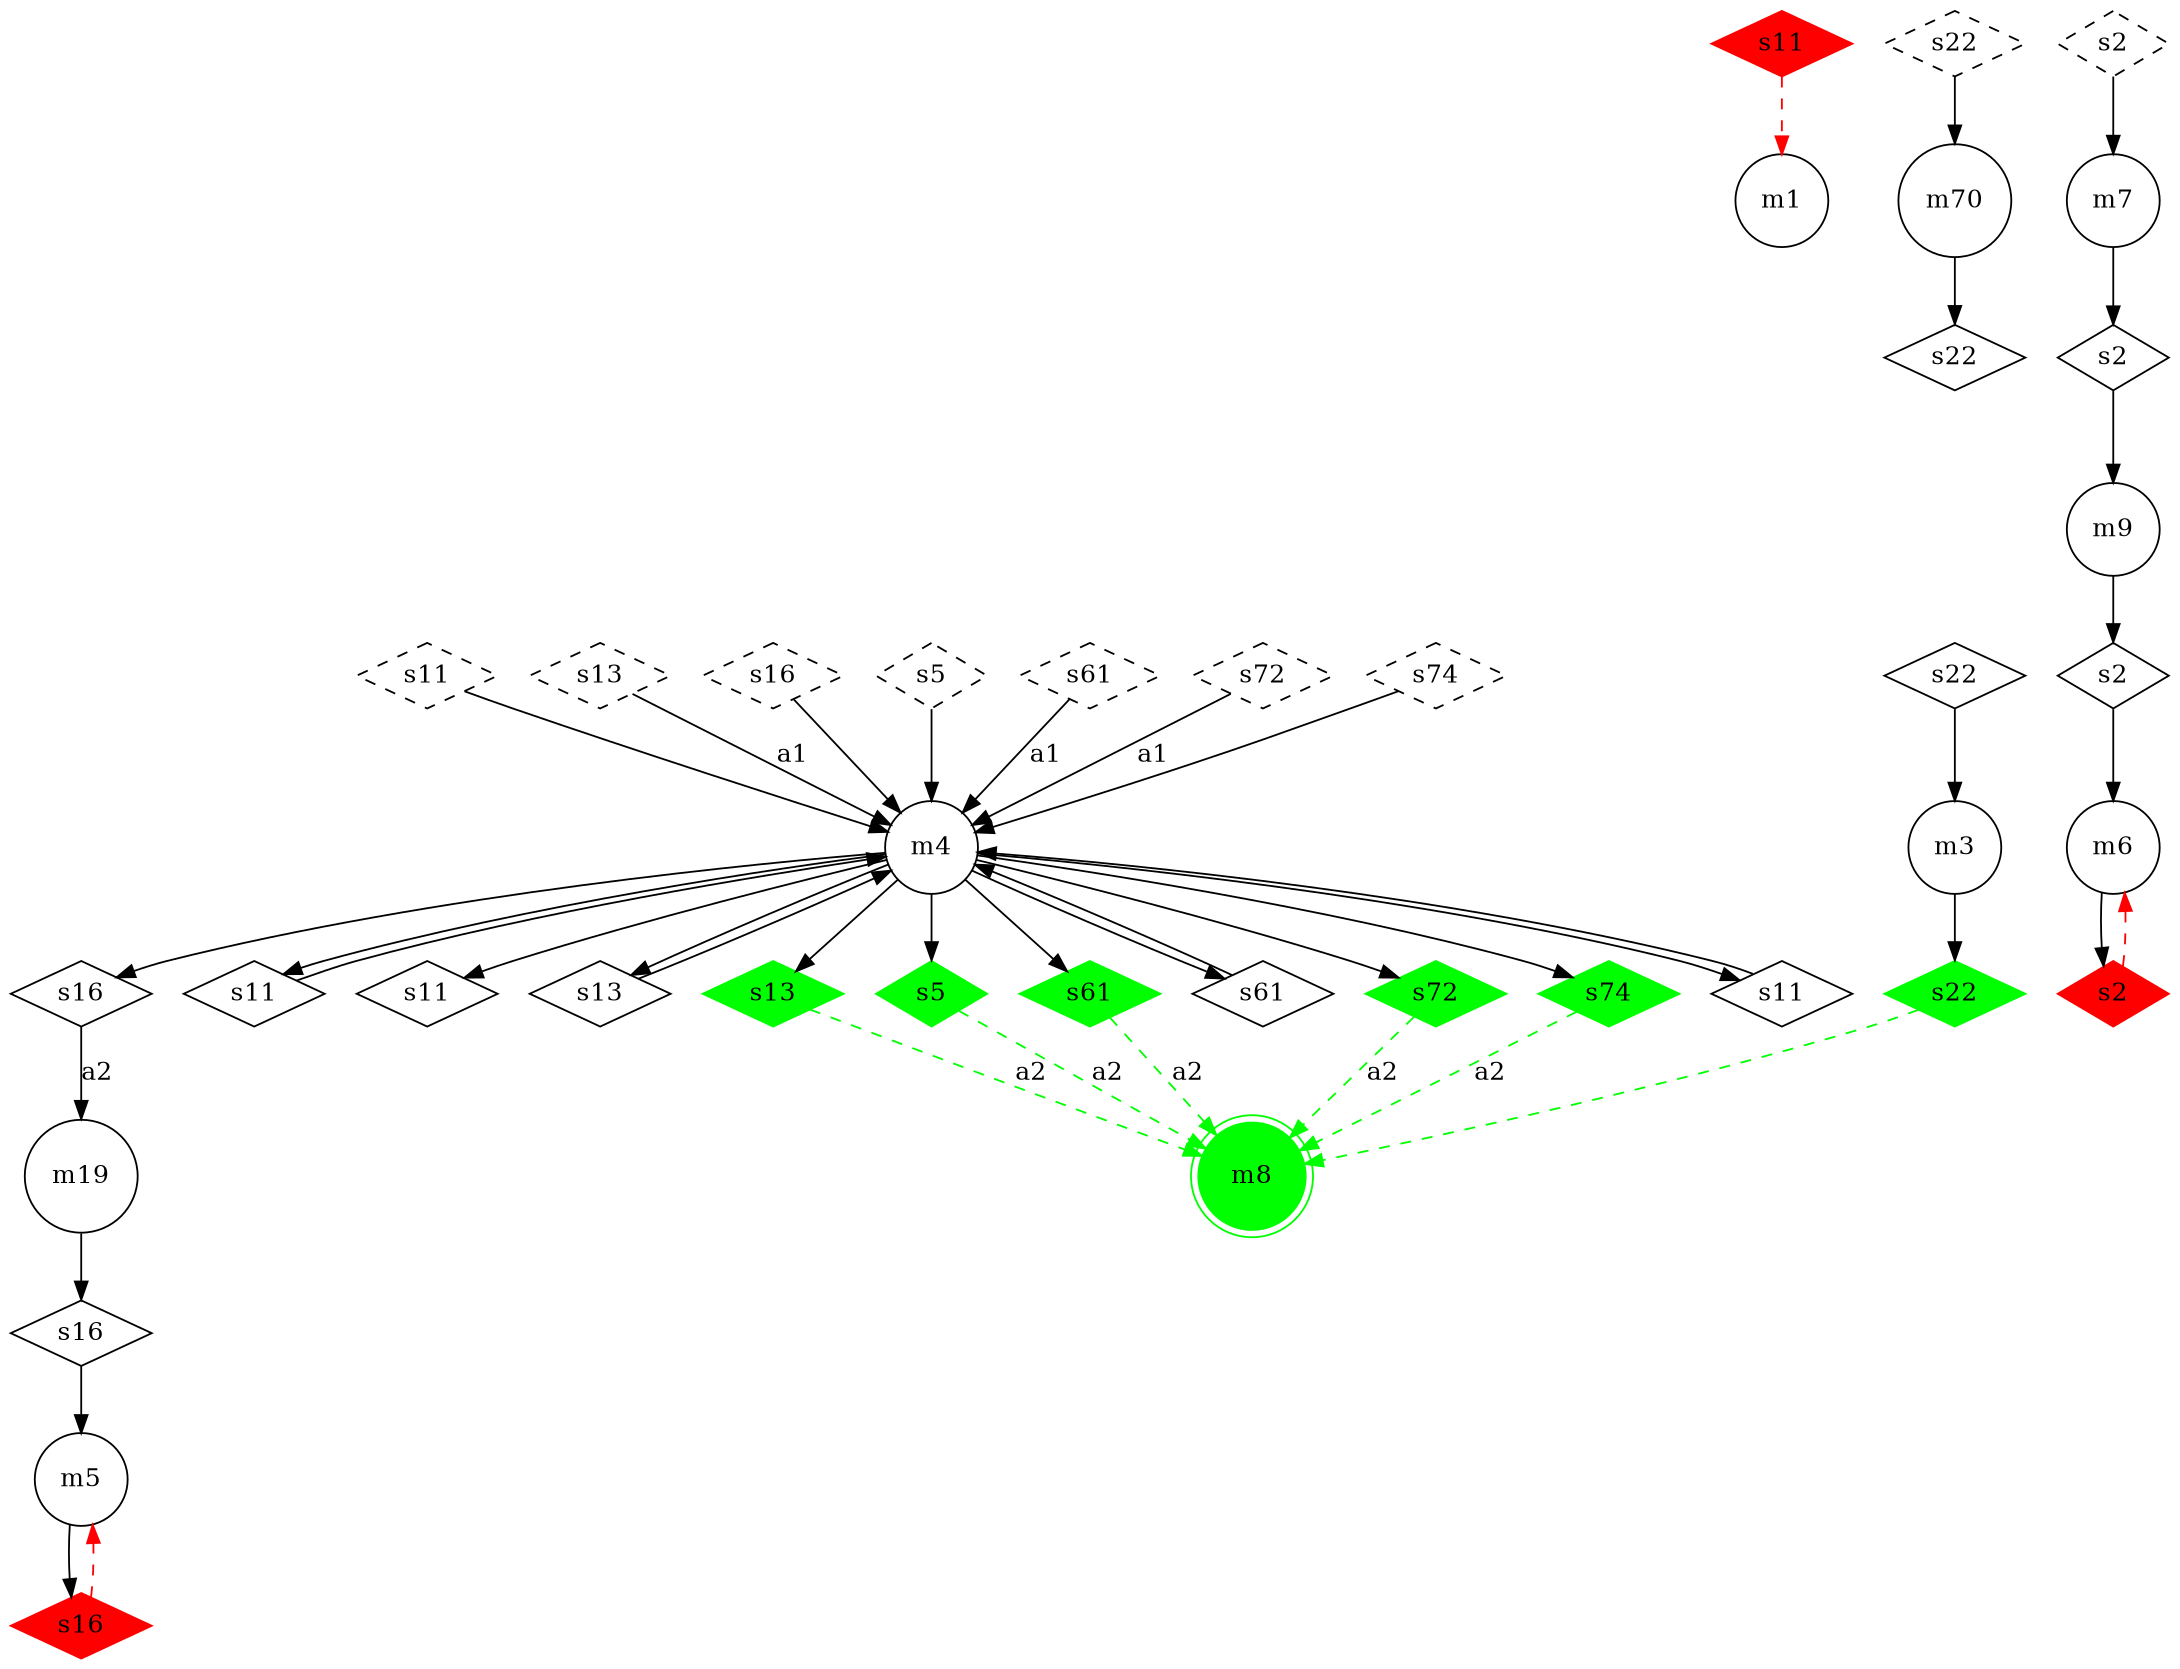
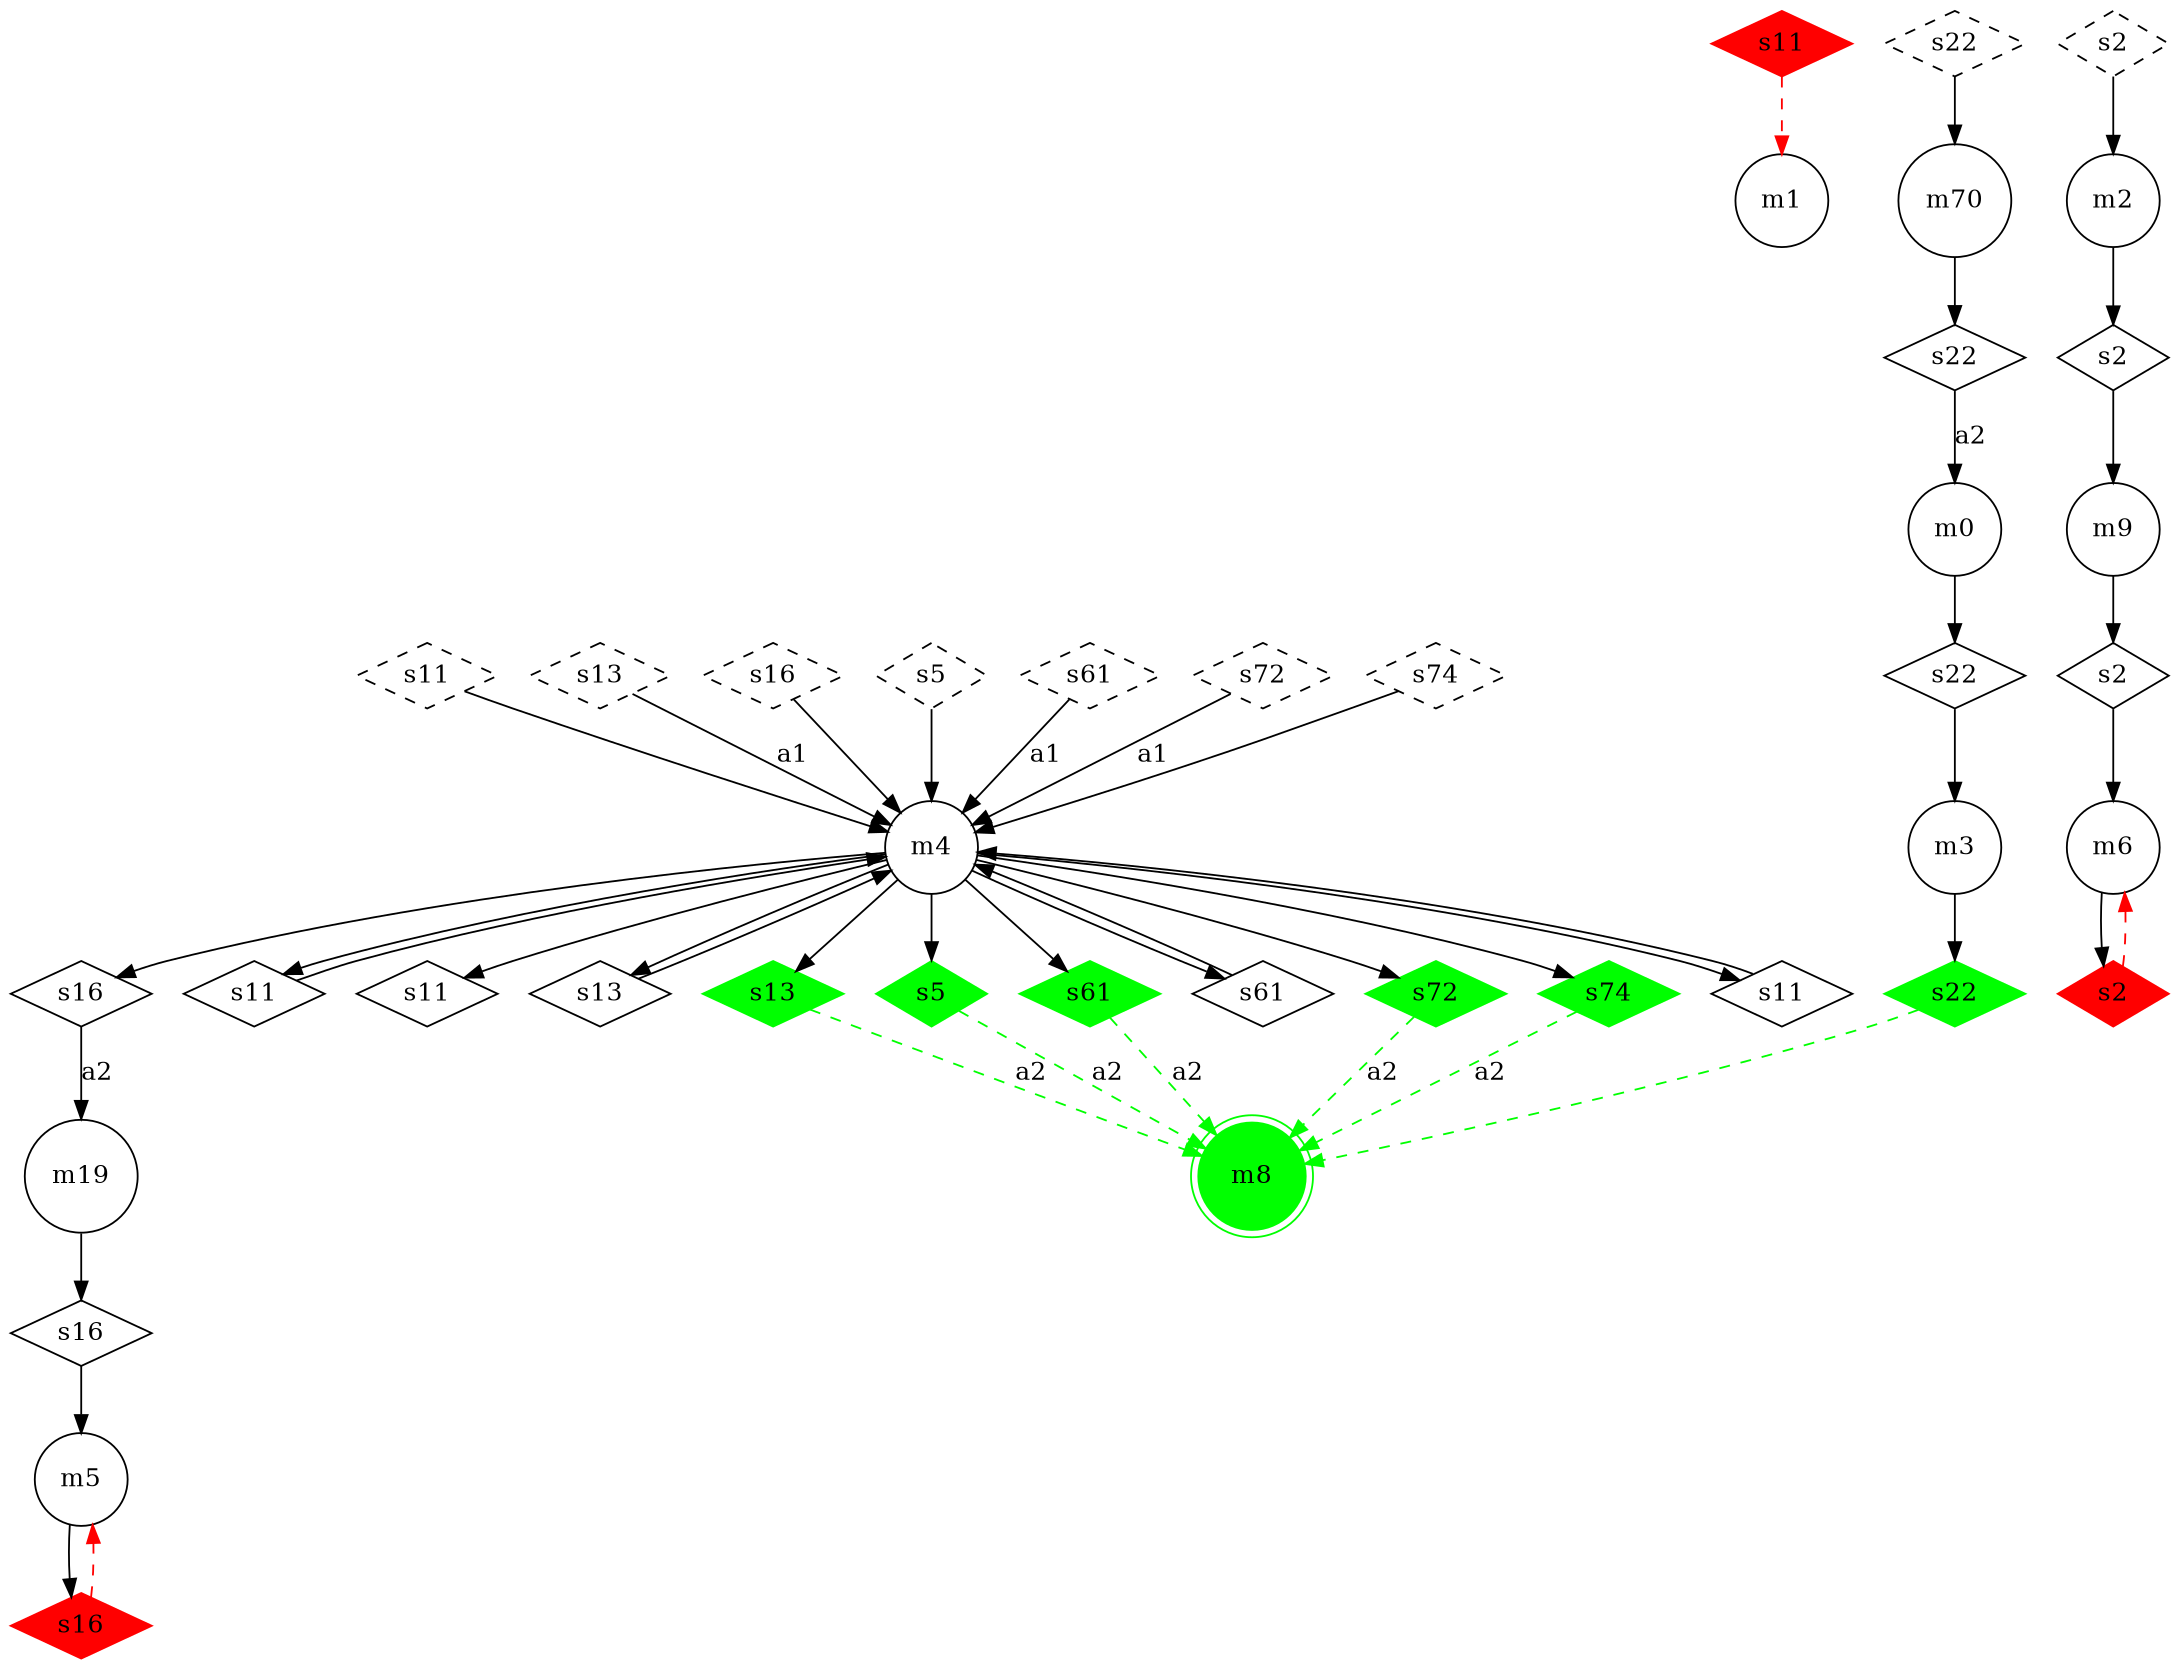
(2113, 201) -> (2113, 201)
none -> (1955, 529)
